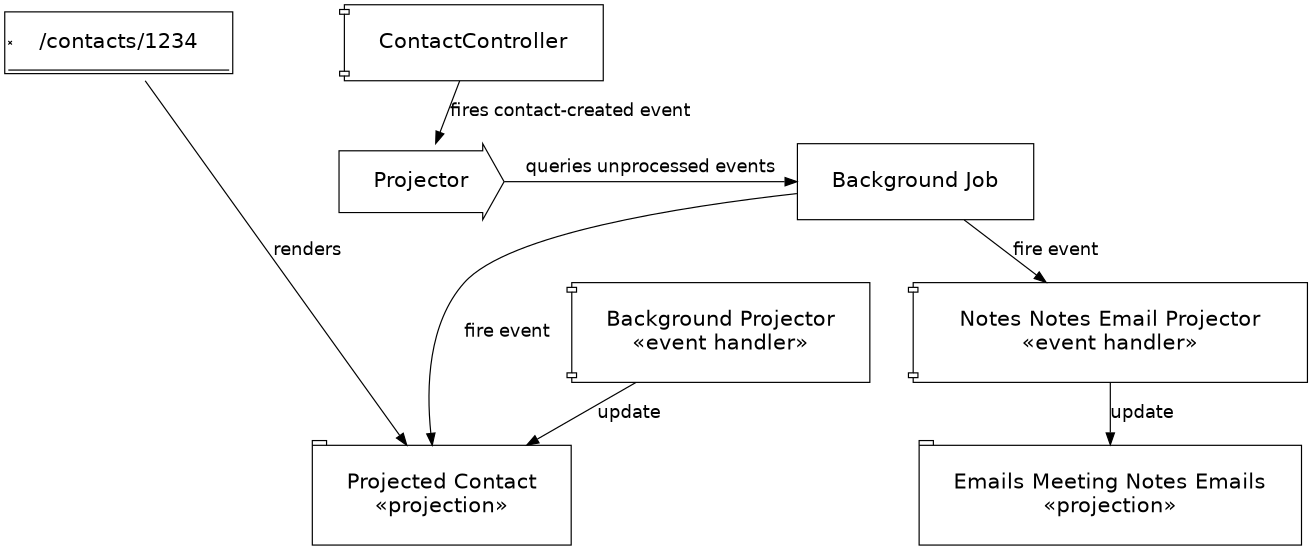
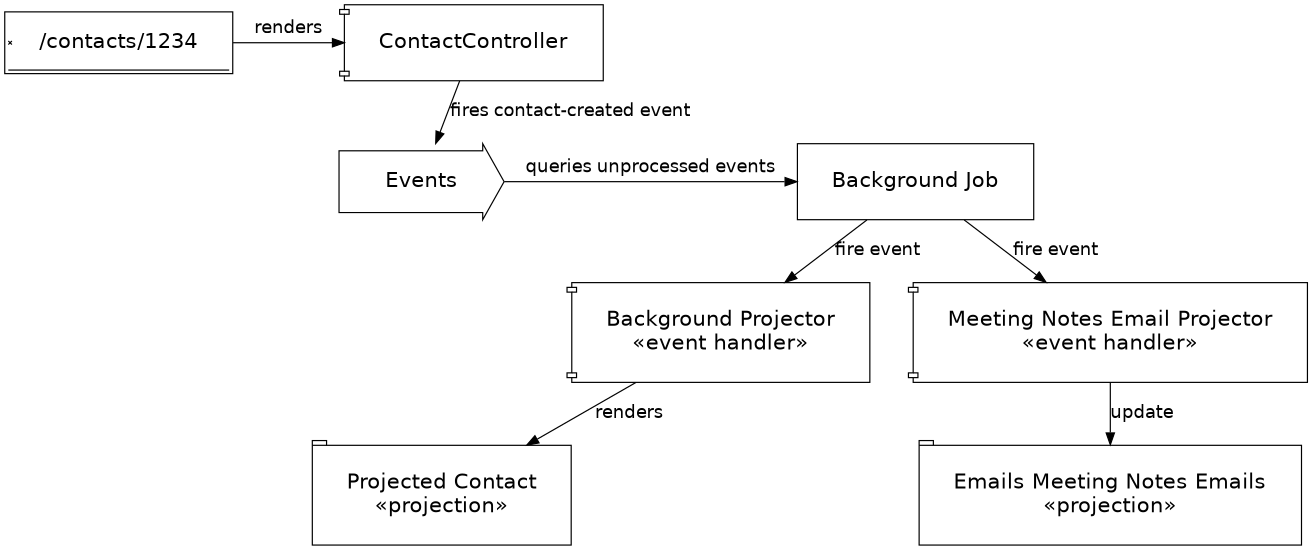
(422, 182) -> (422, 182)
(548, 240) -> (831, 248)
(272, 258) -> (283, 43)
(1110, 332) -> (1110, 332)
(629, 414) -> (629, 414)
